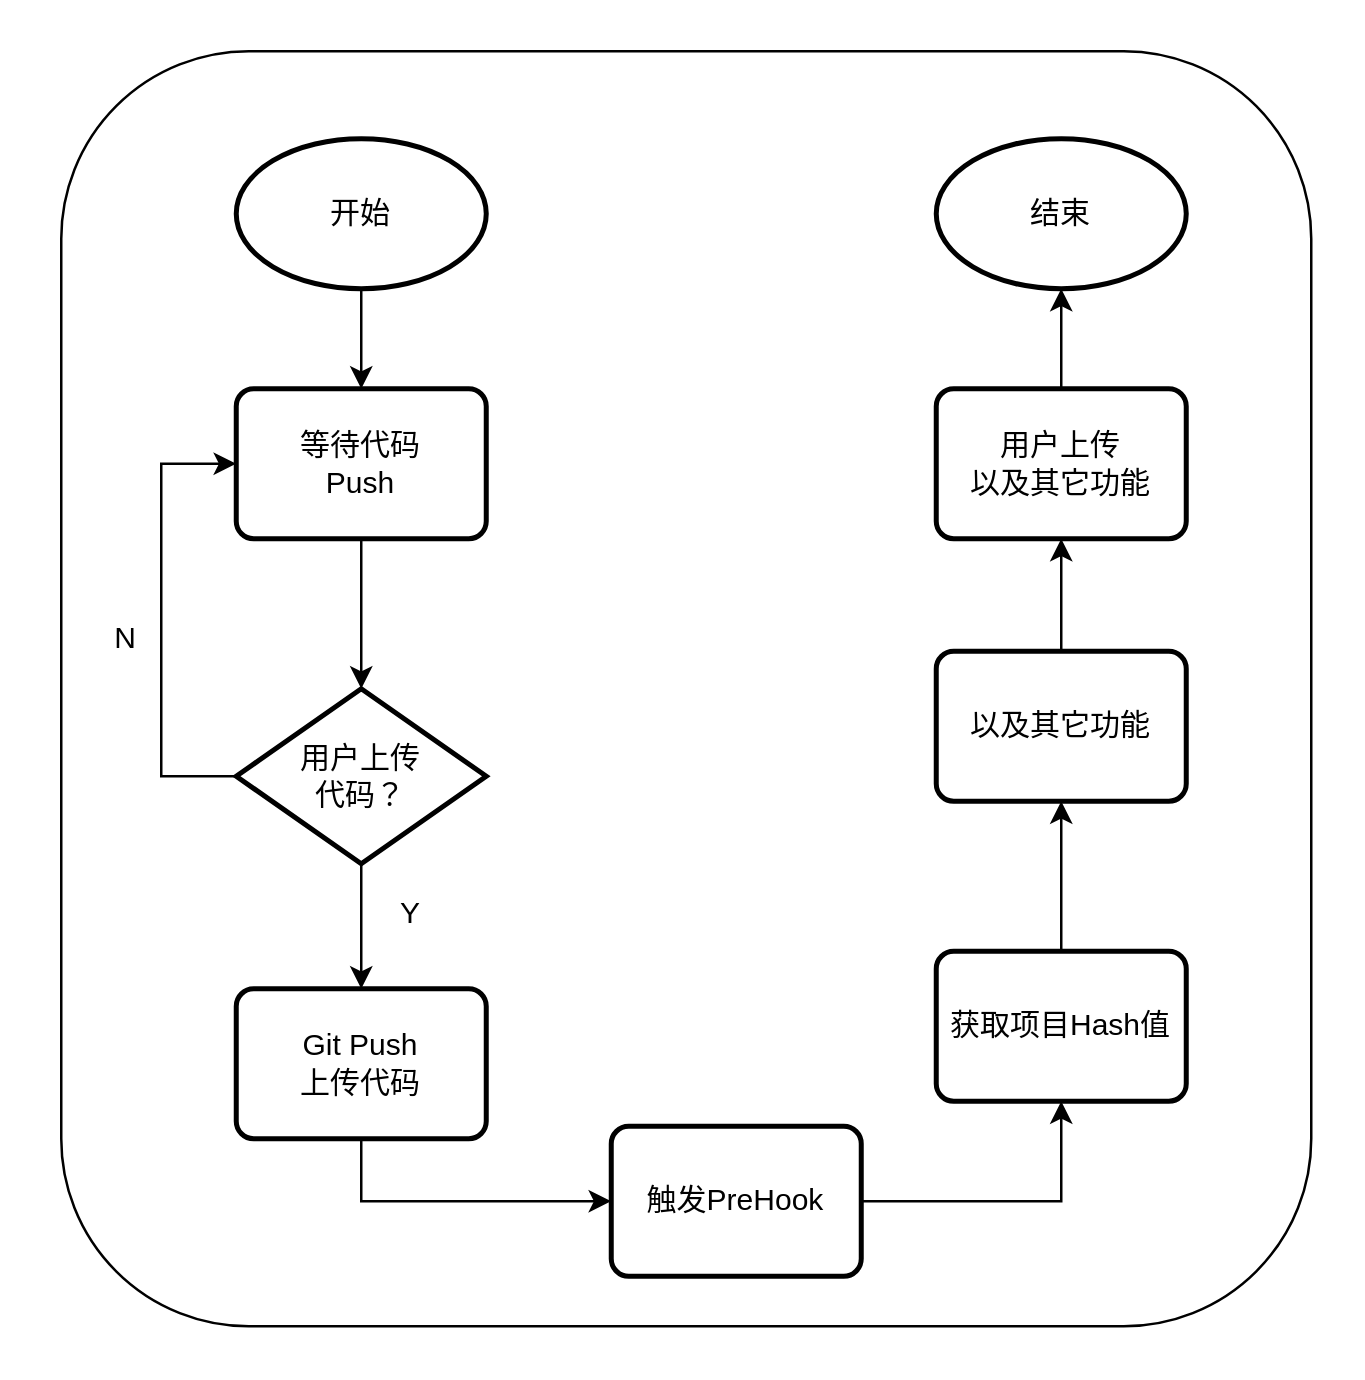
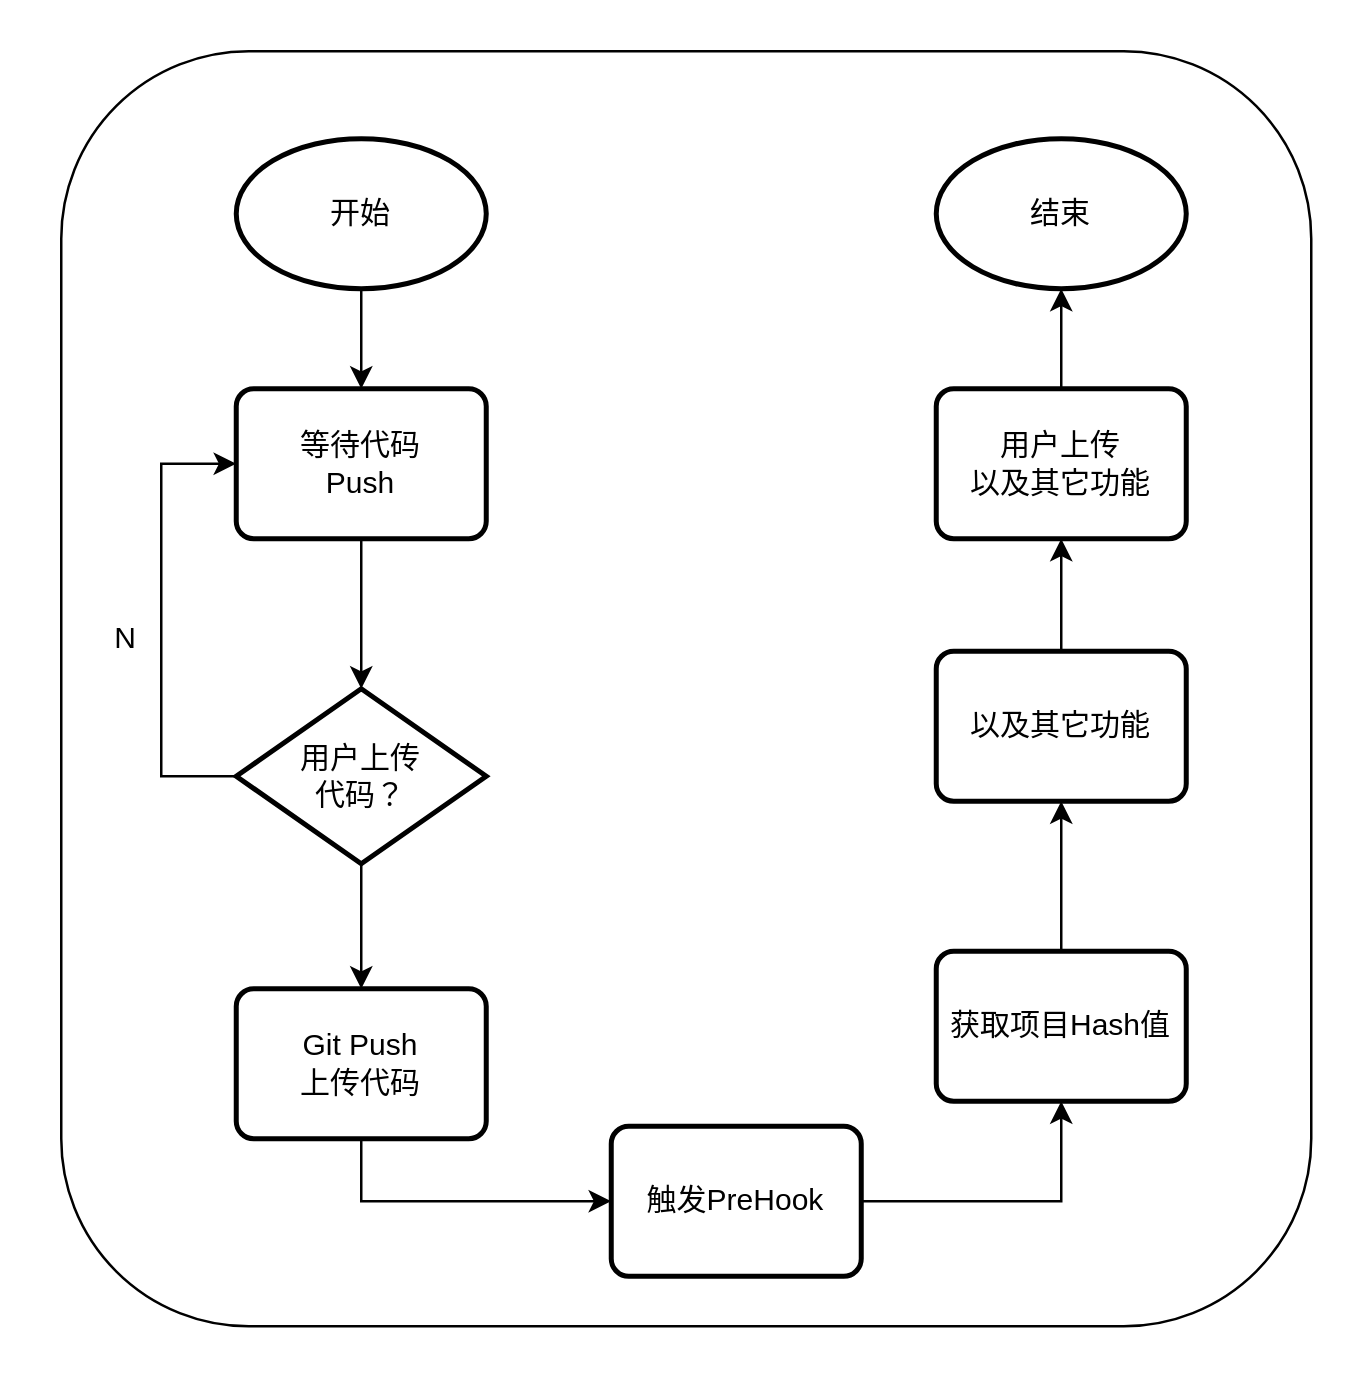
(411, 914) -> none
